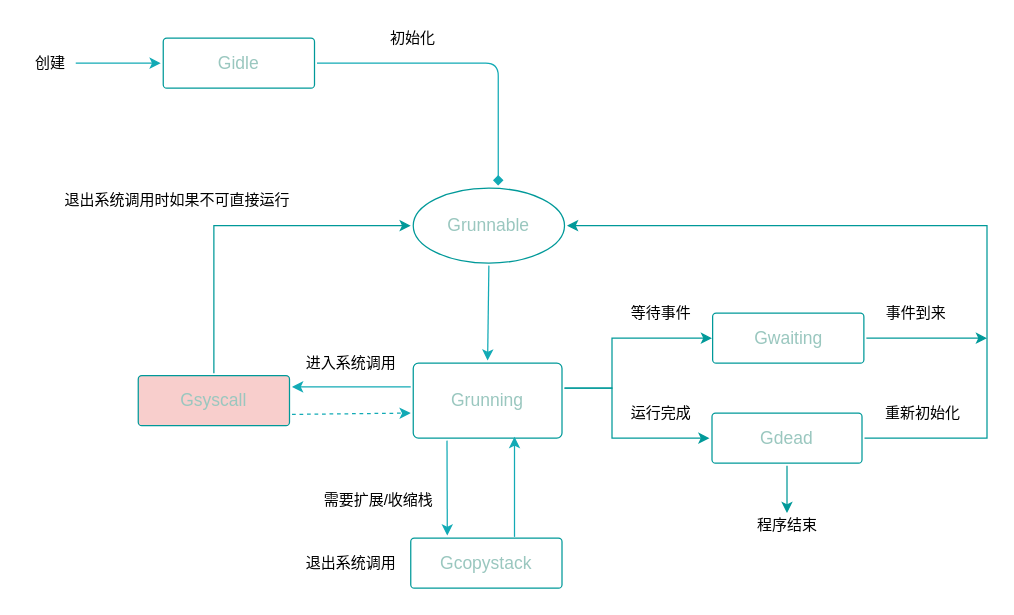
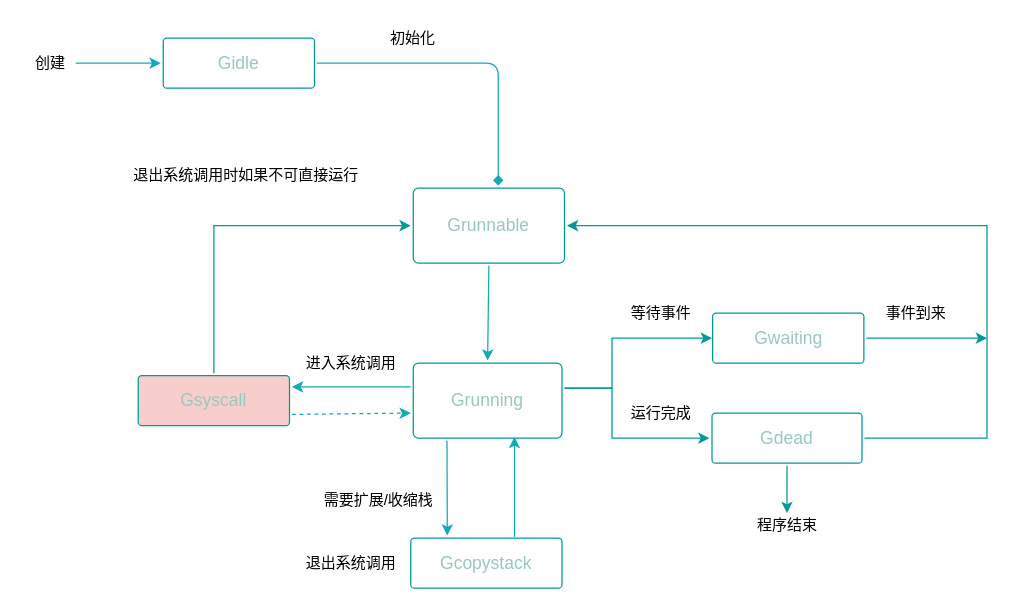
(177, 201) -> (246, 176)
(489, 226) -> (489, 226)
(923, 413) -> none
